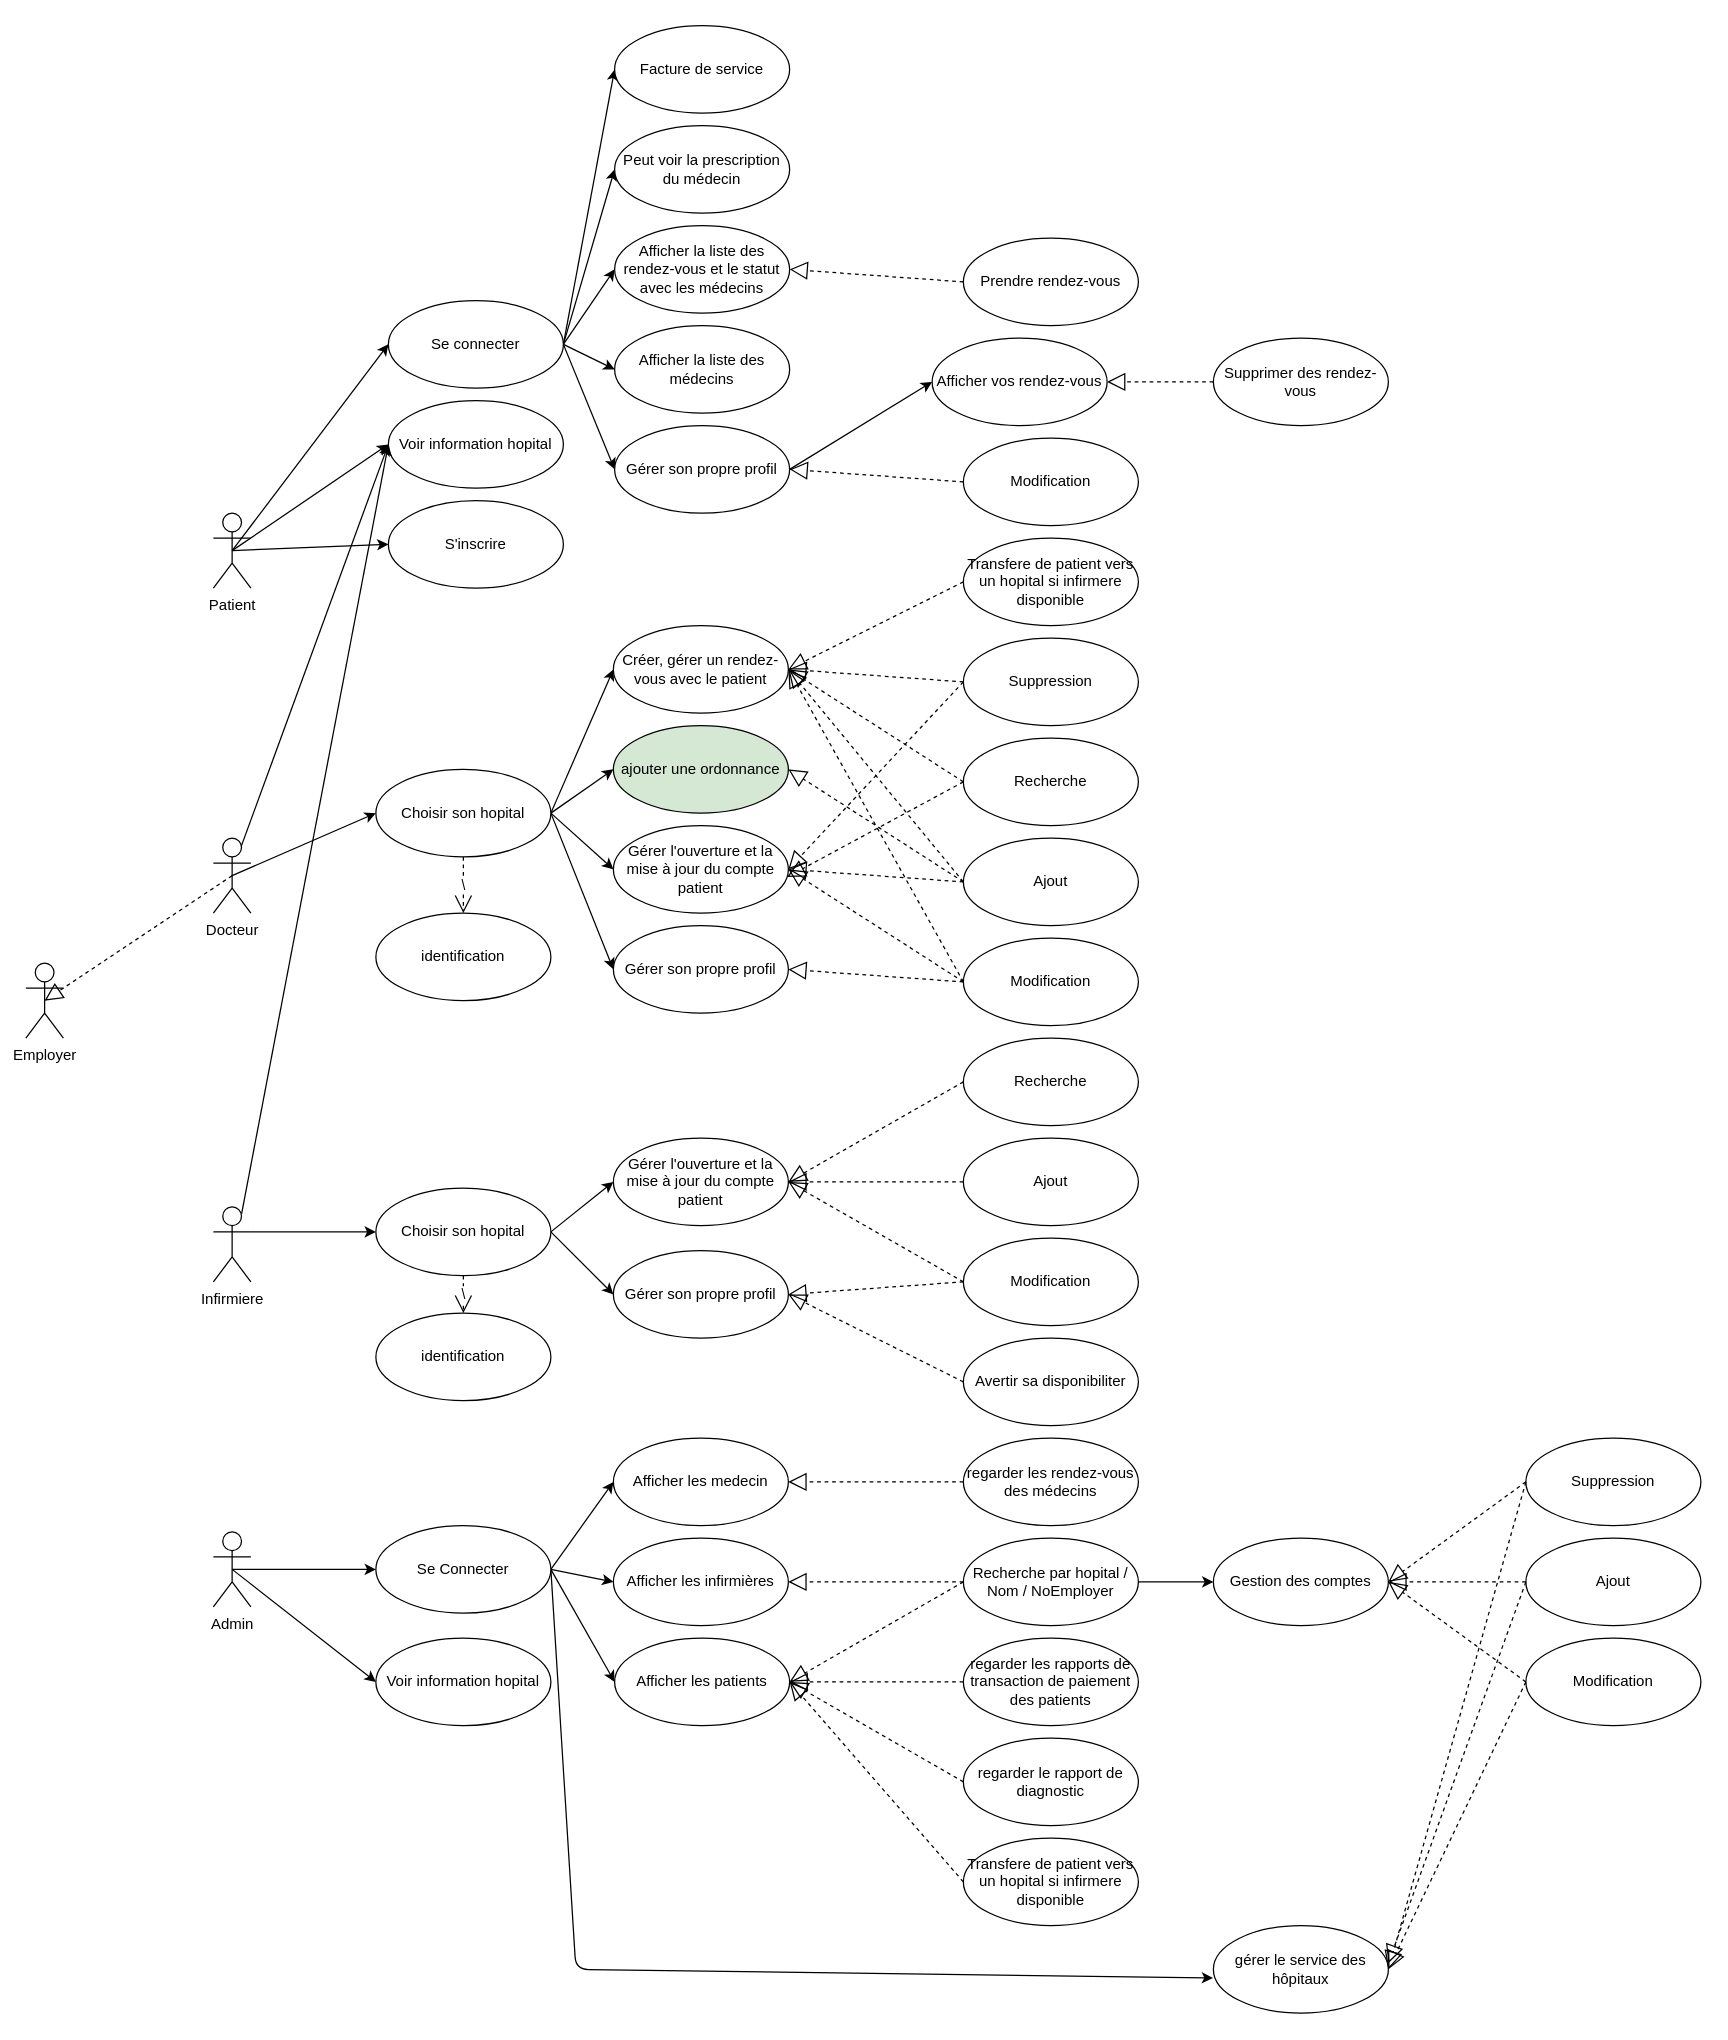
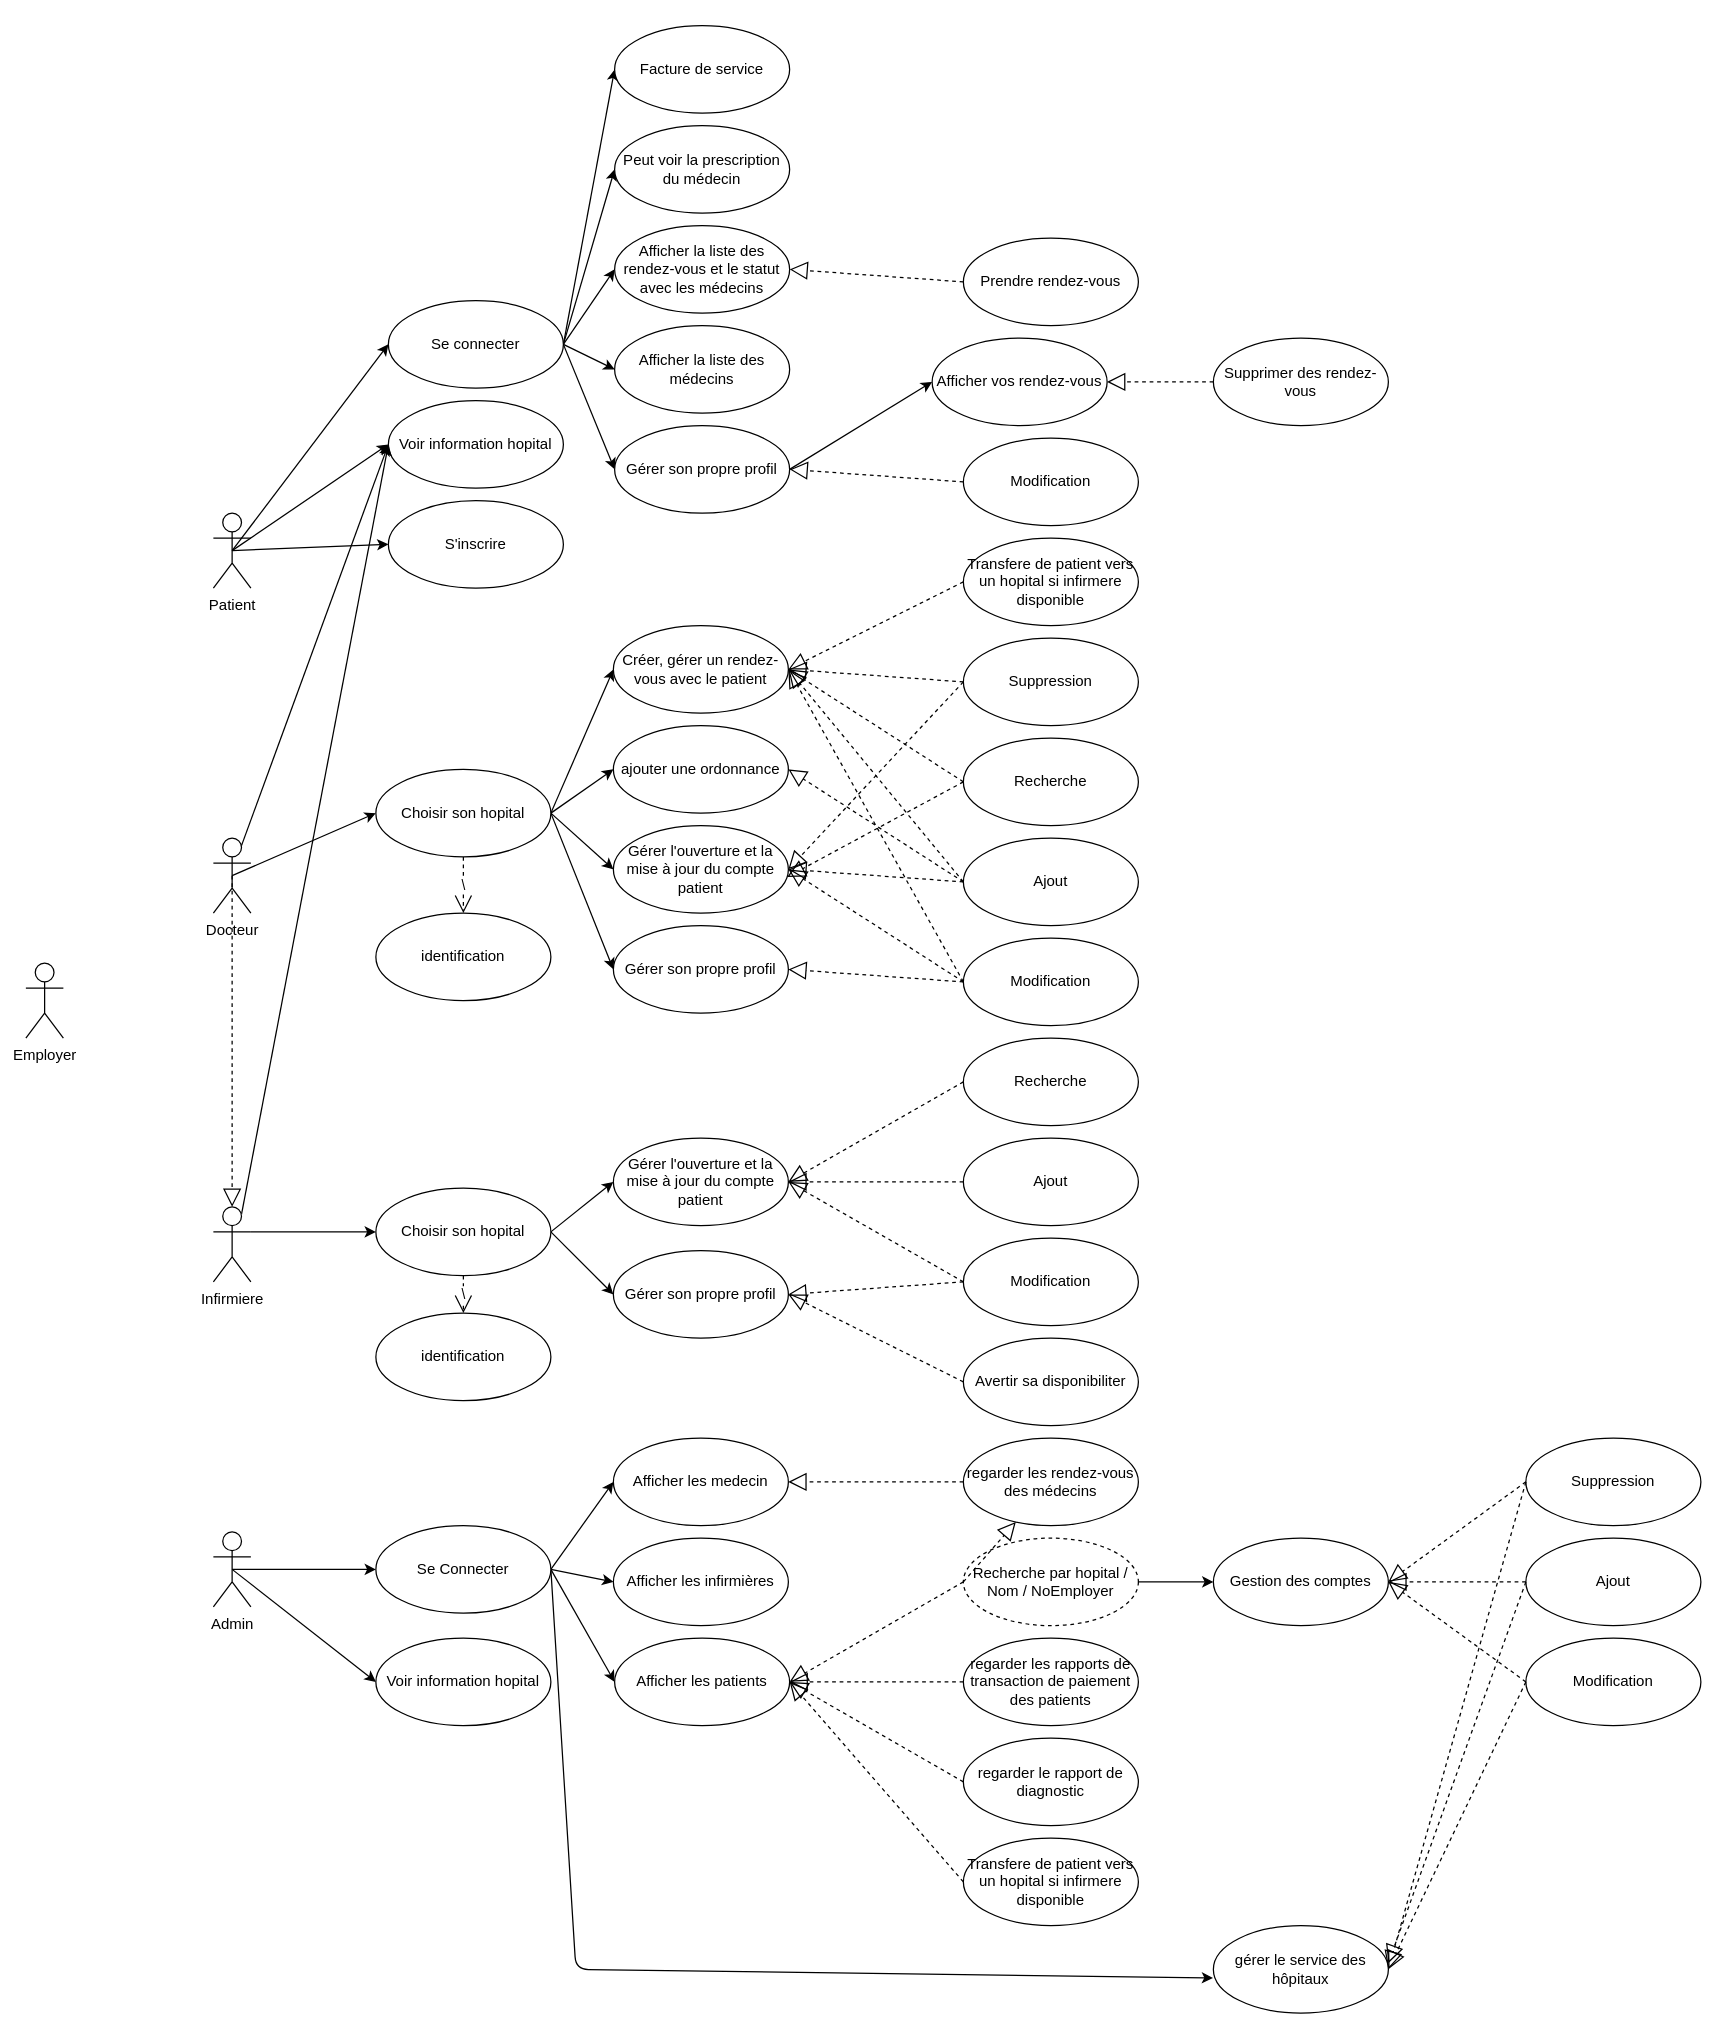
(701, 769) -> (701, 769)
(146, 933) -> (232, 1041)
(881, 1582) -> (984, 1558)
(1051, 1582) -> (1051, 1582)
